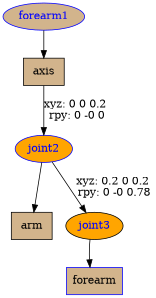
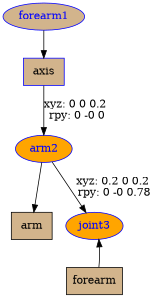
(44, 72) -> (44, 72)
(44, 149) -> (44, 149)
(94, 226) -> (94, 226)
(89, 250) -> (99, 257)
(94, 281) -> (94, 281)
